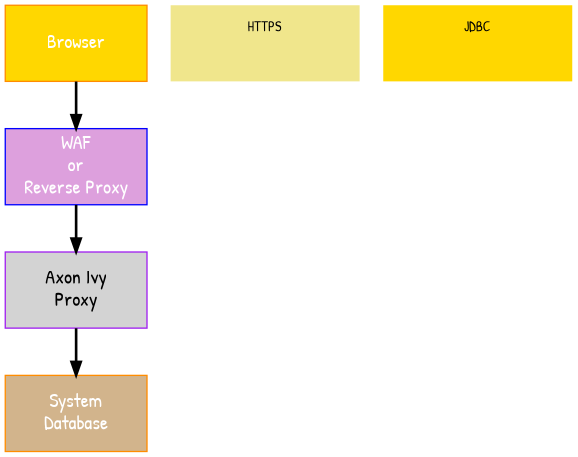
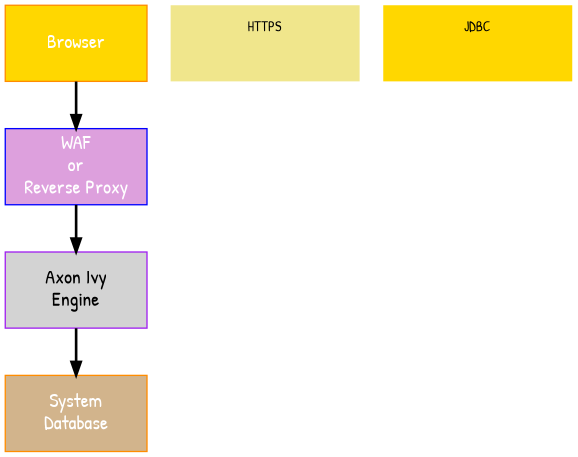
(76, 290) -> (76, 290)
